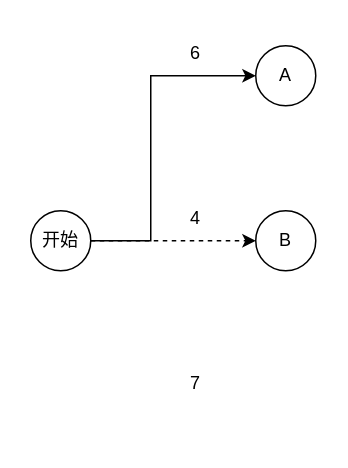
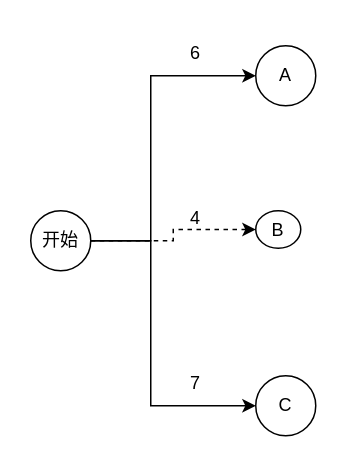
(286, 241) -> (278, 230)
none -> (151, 372)
none -> (286, 406)
